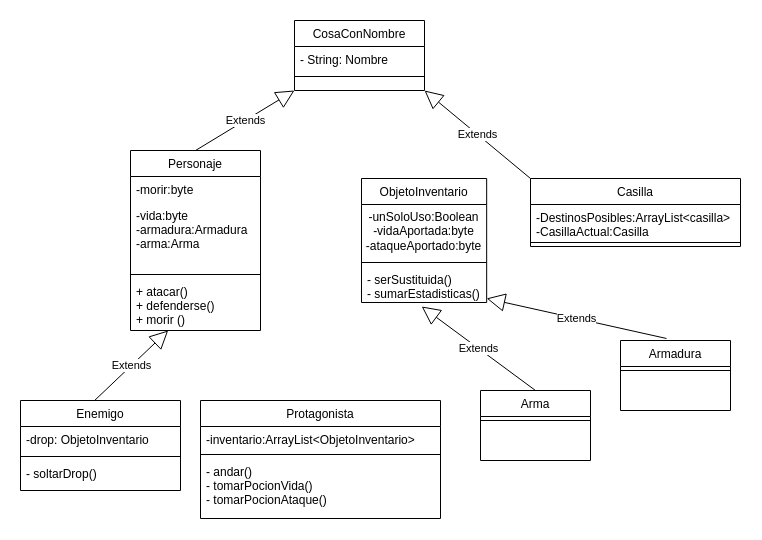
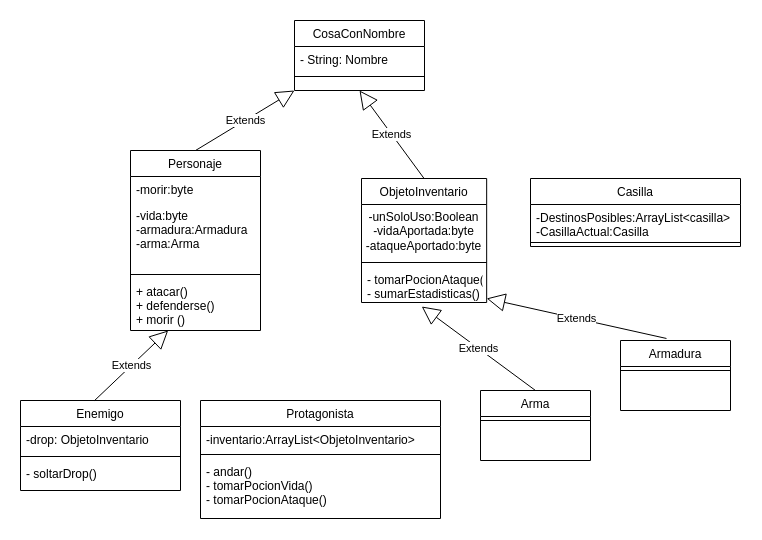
(485, 141) -> none
none -> (397, 142)
(419, 280) -> (434, 280)
